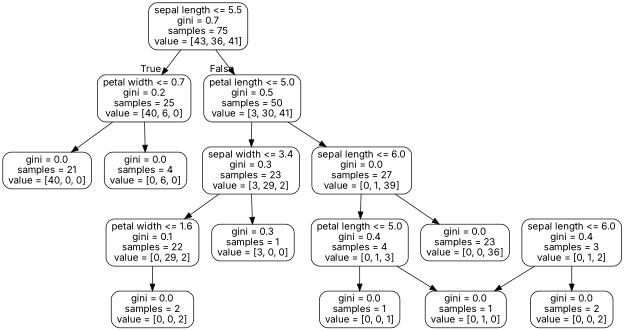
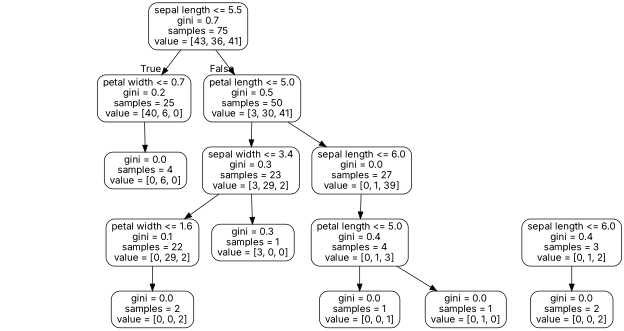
(47, 170) -> none
(465, 243) -> none
(518, 277) -> none
